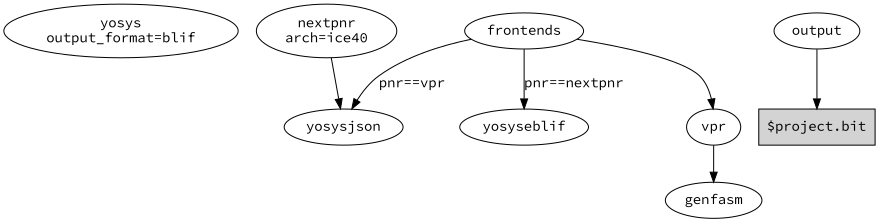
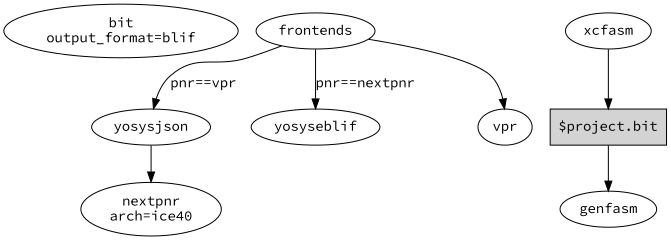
(121, 31) -> (121, 31)
(817, 31) -> (608, 31)
(335, 78) -> (151, 159)
(714, 159) -> (608, 163)
